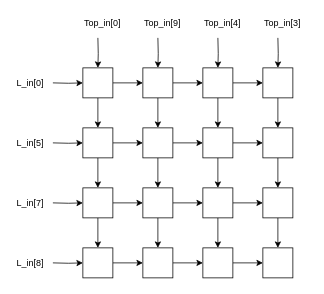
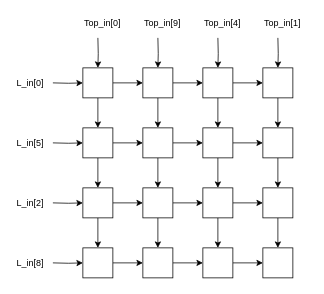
(286, 23) -> (286, 23)
(33, 203) -> (33, 203)
